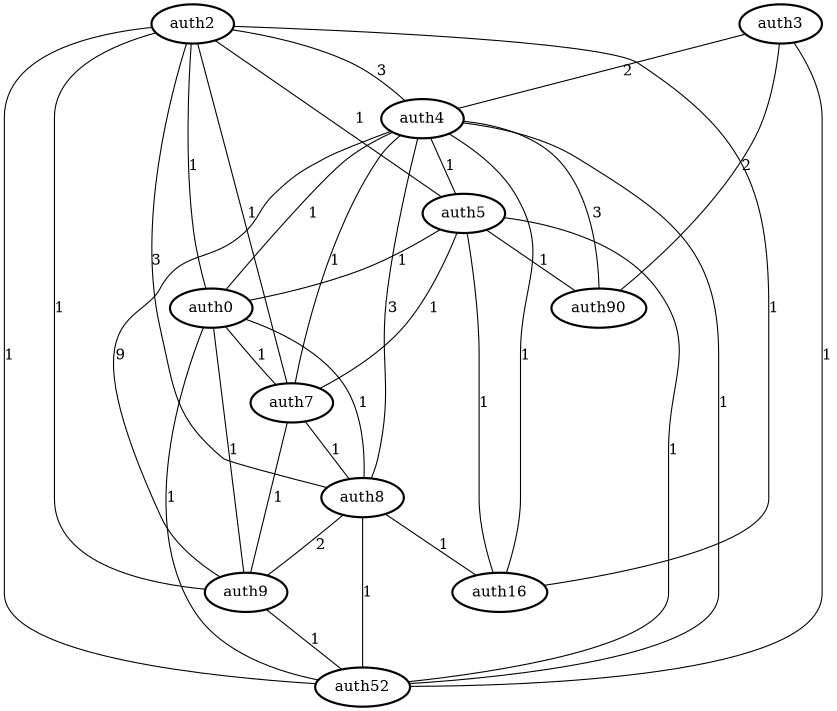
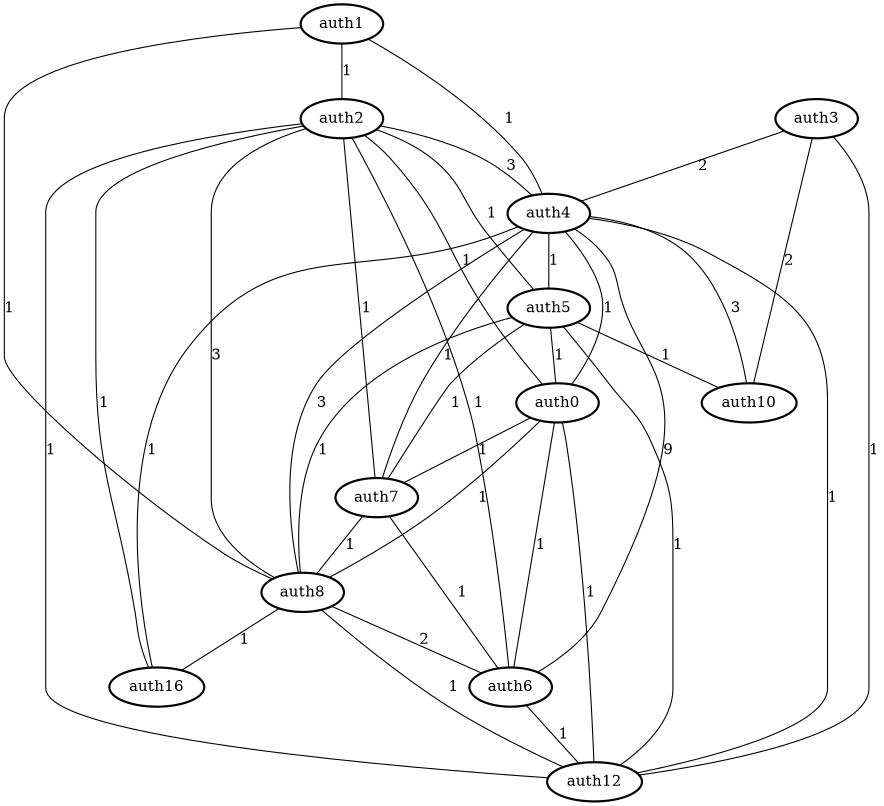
none -> (342, 24)
(599, 308) -> (749, 403)
(479, 403) -> (350, 401)
(246, 592) -> (511, 687)
(363, 687) -> (595, 782)
